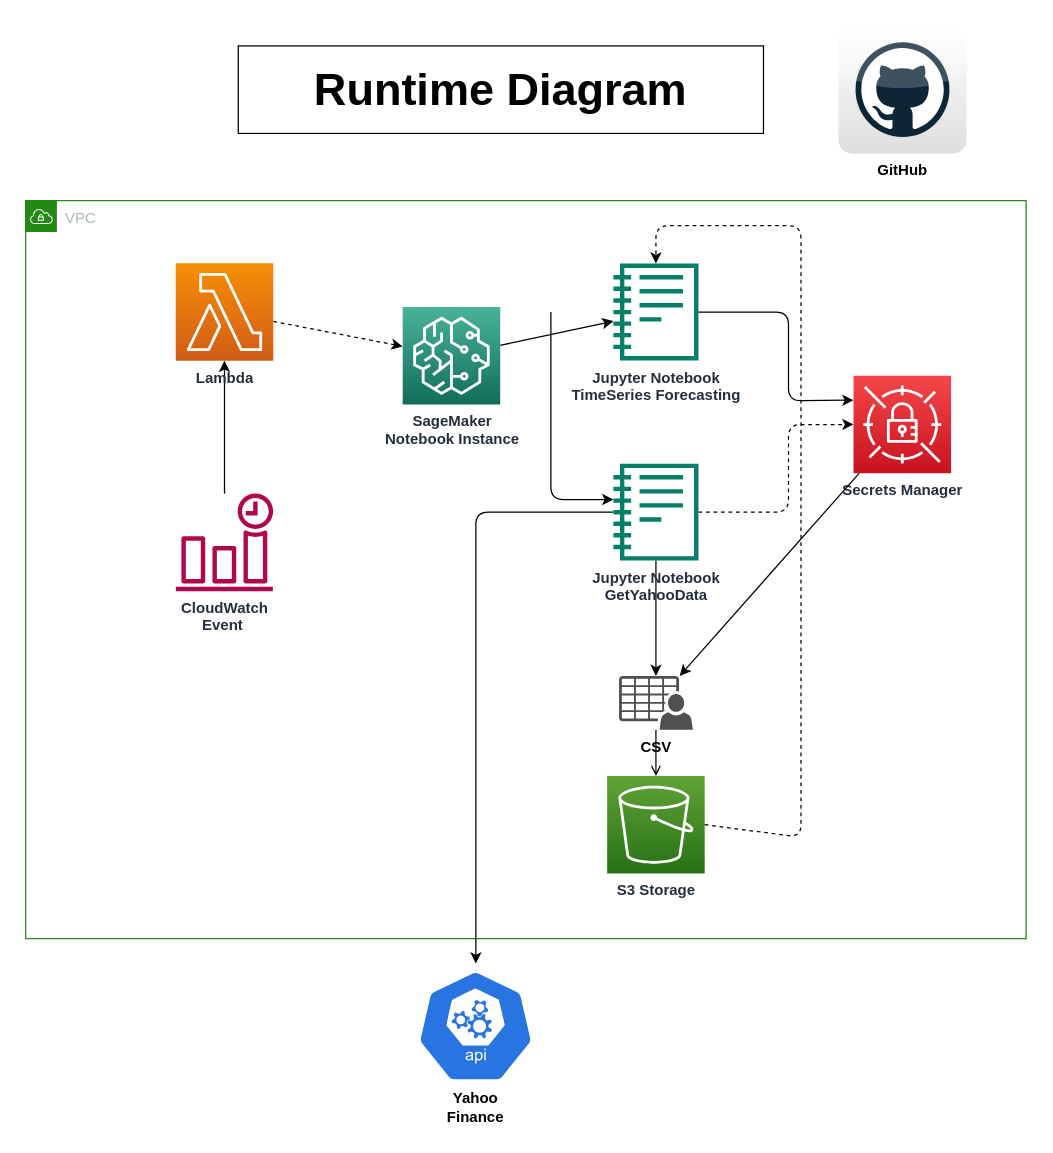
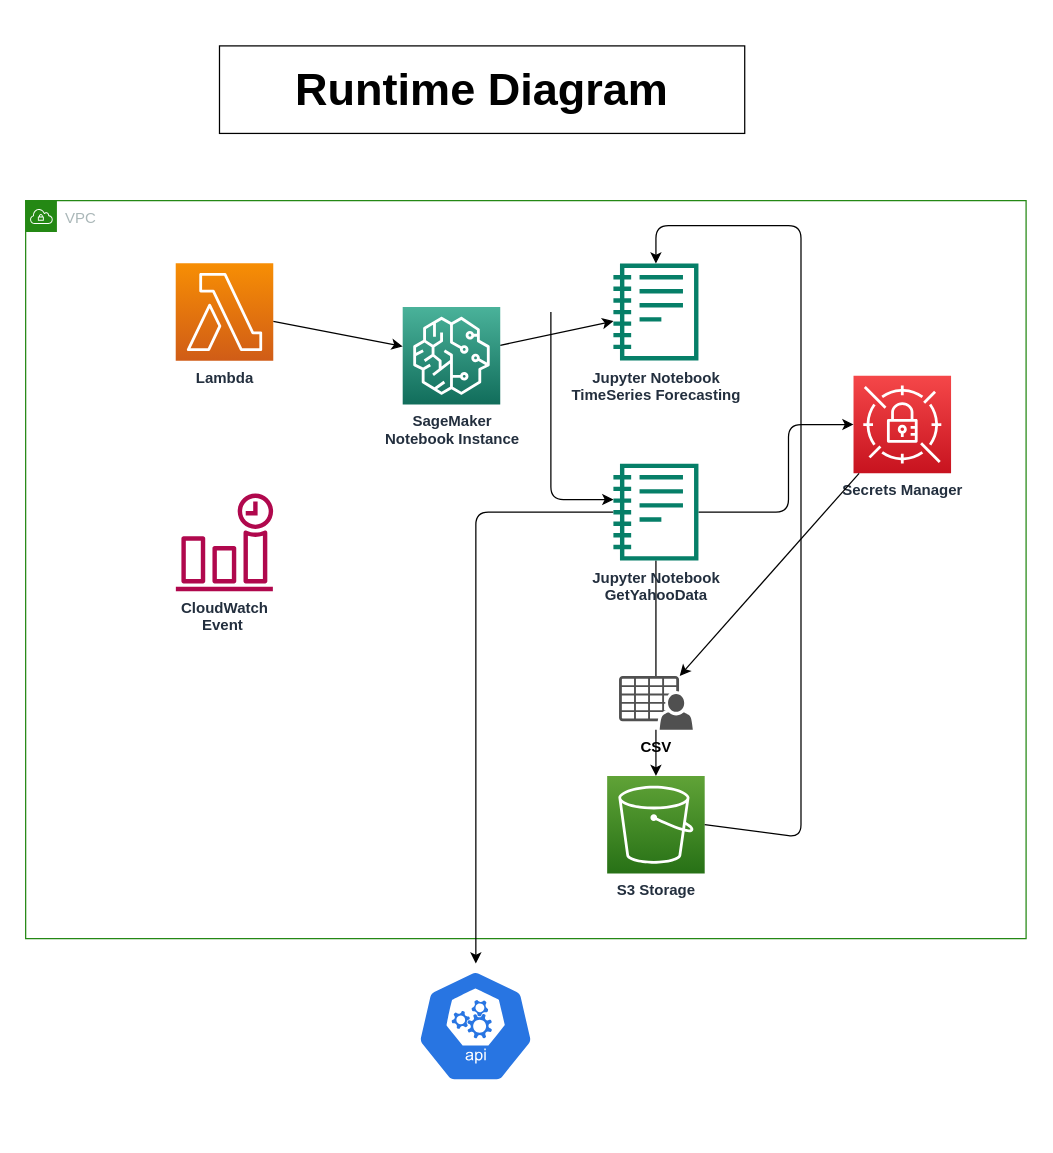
(501, 90) -> (482, 90)
(902, 90) -> none
(333, 333) -> (333, 333)
(788, 336) -> none
(224, 431) -> none
(788, 485) -> (788, 485)
(801, 501) -> (801, 501)
(656, 666) -> (656, 669)
(656, 767) -> (656, 766)
(475, 1107) -> none
